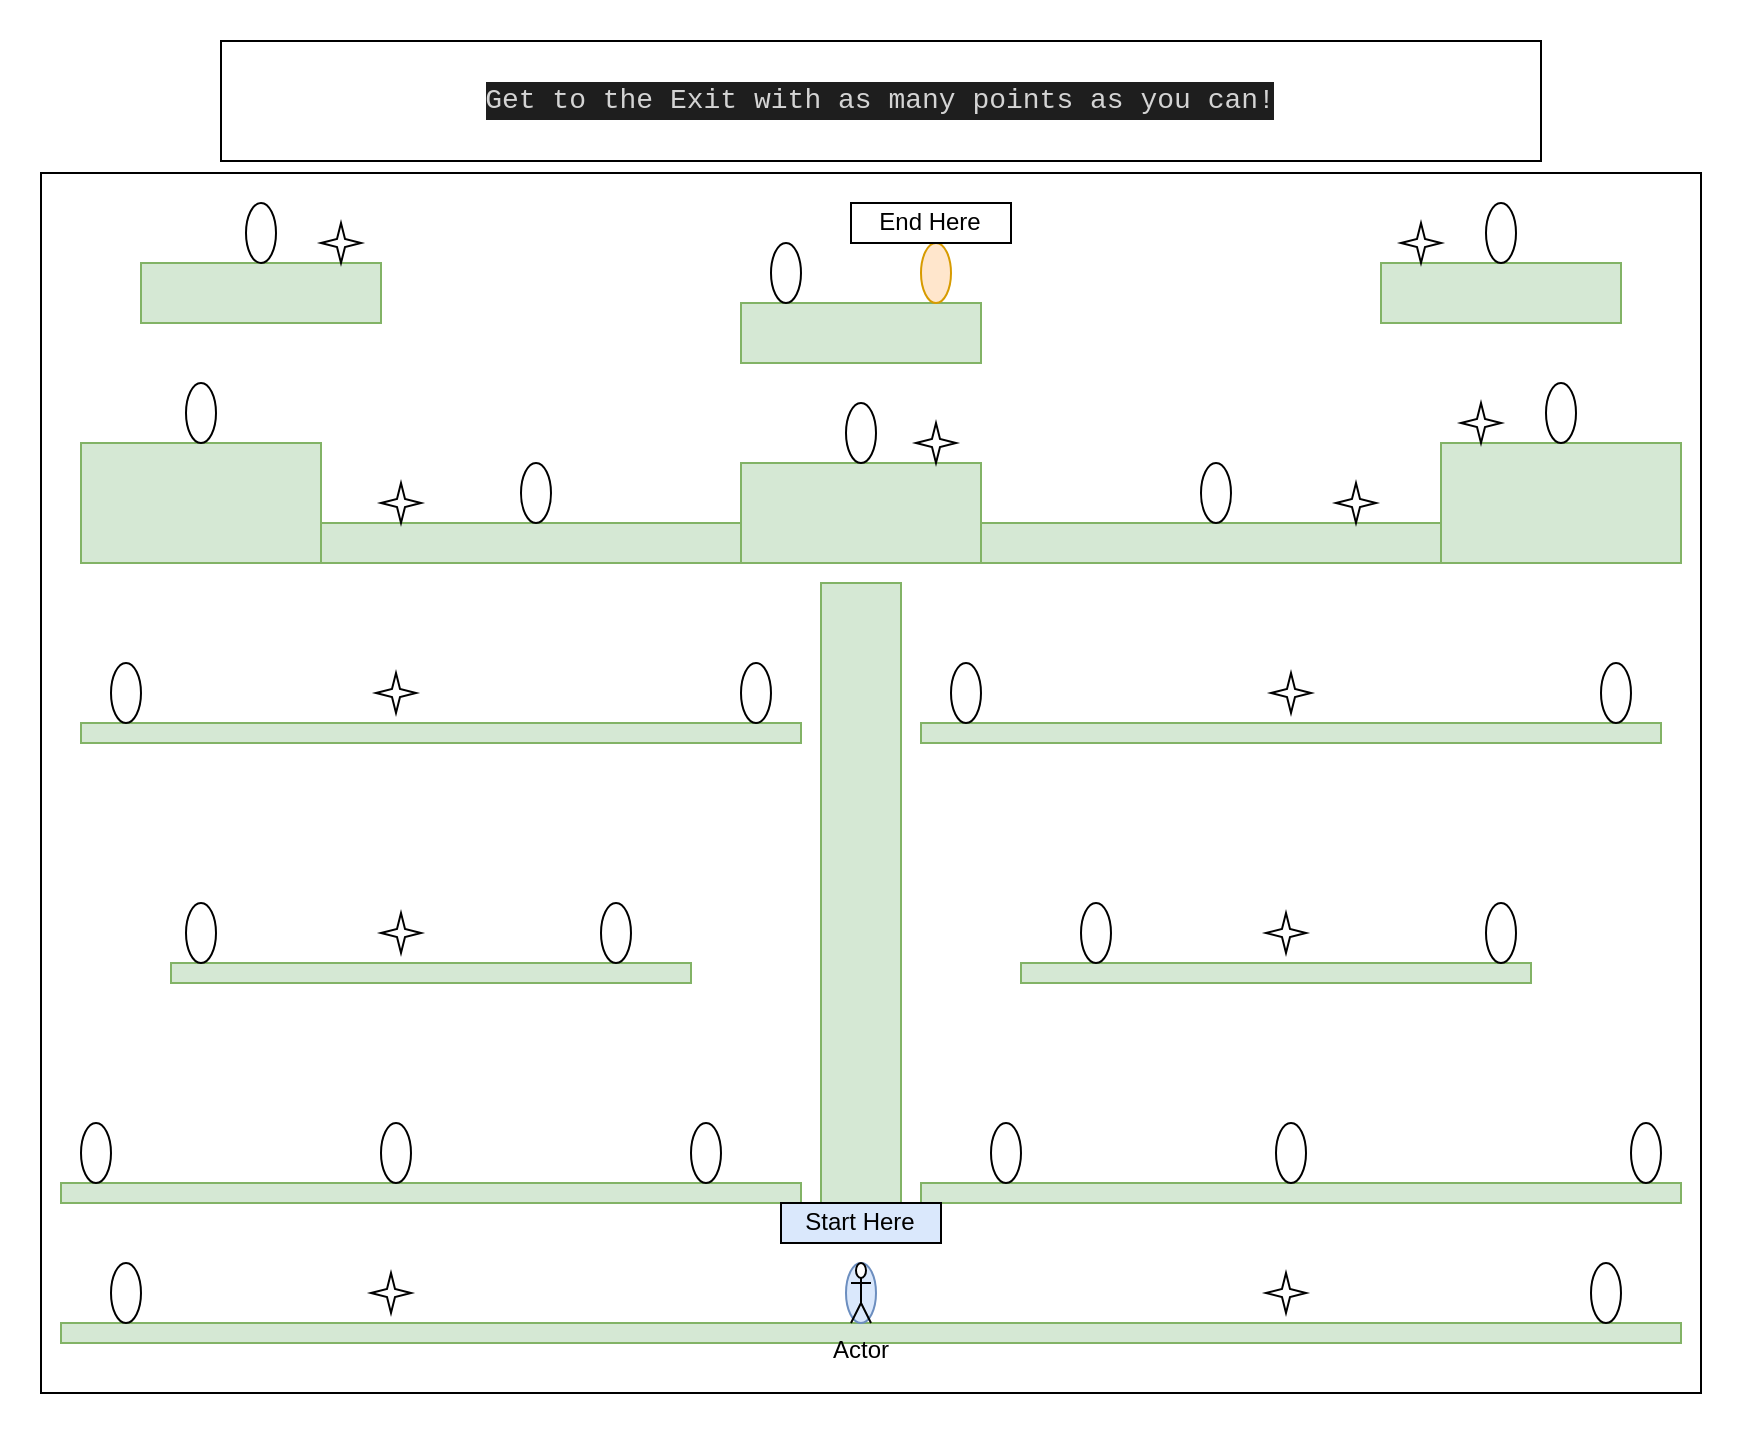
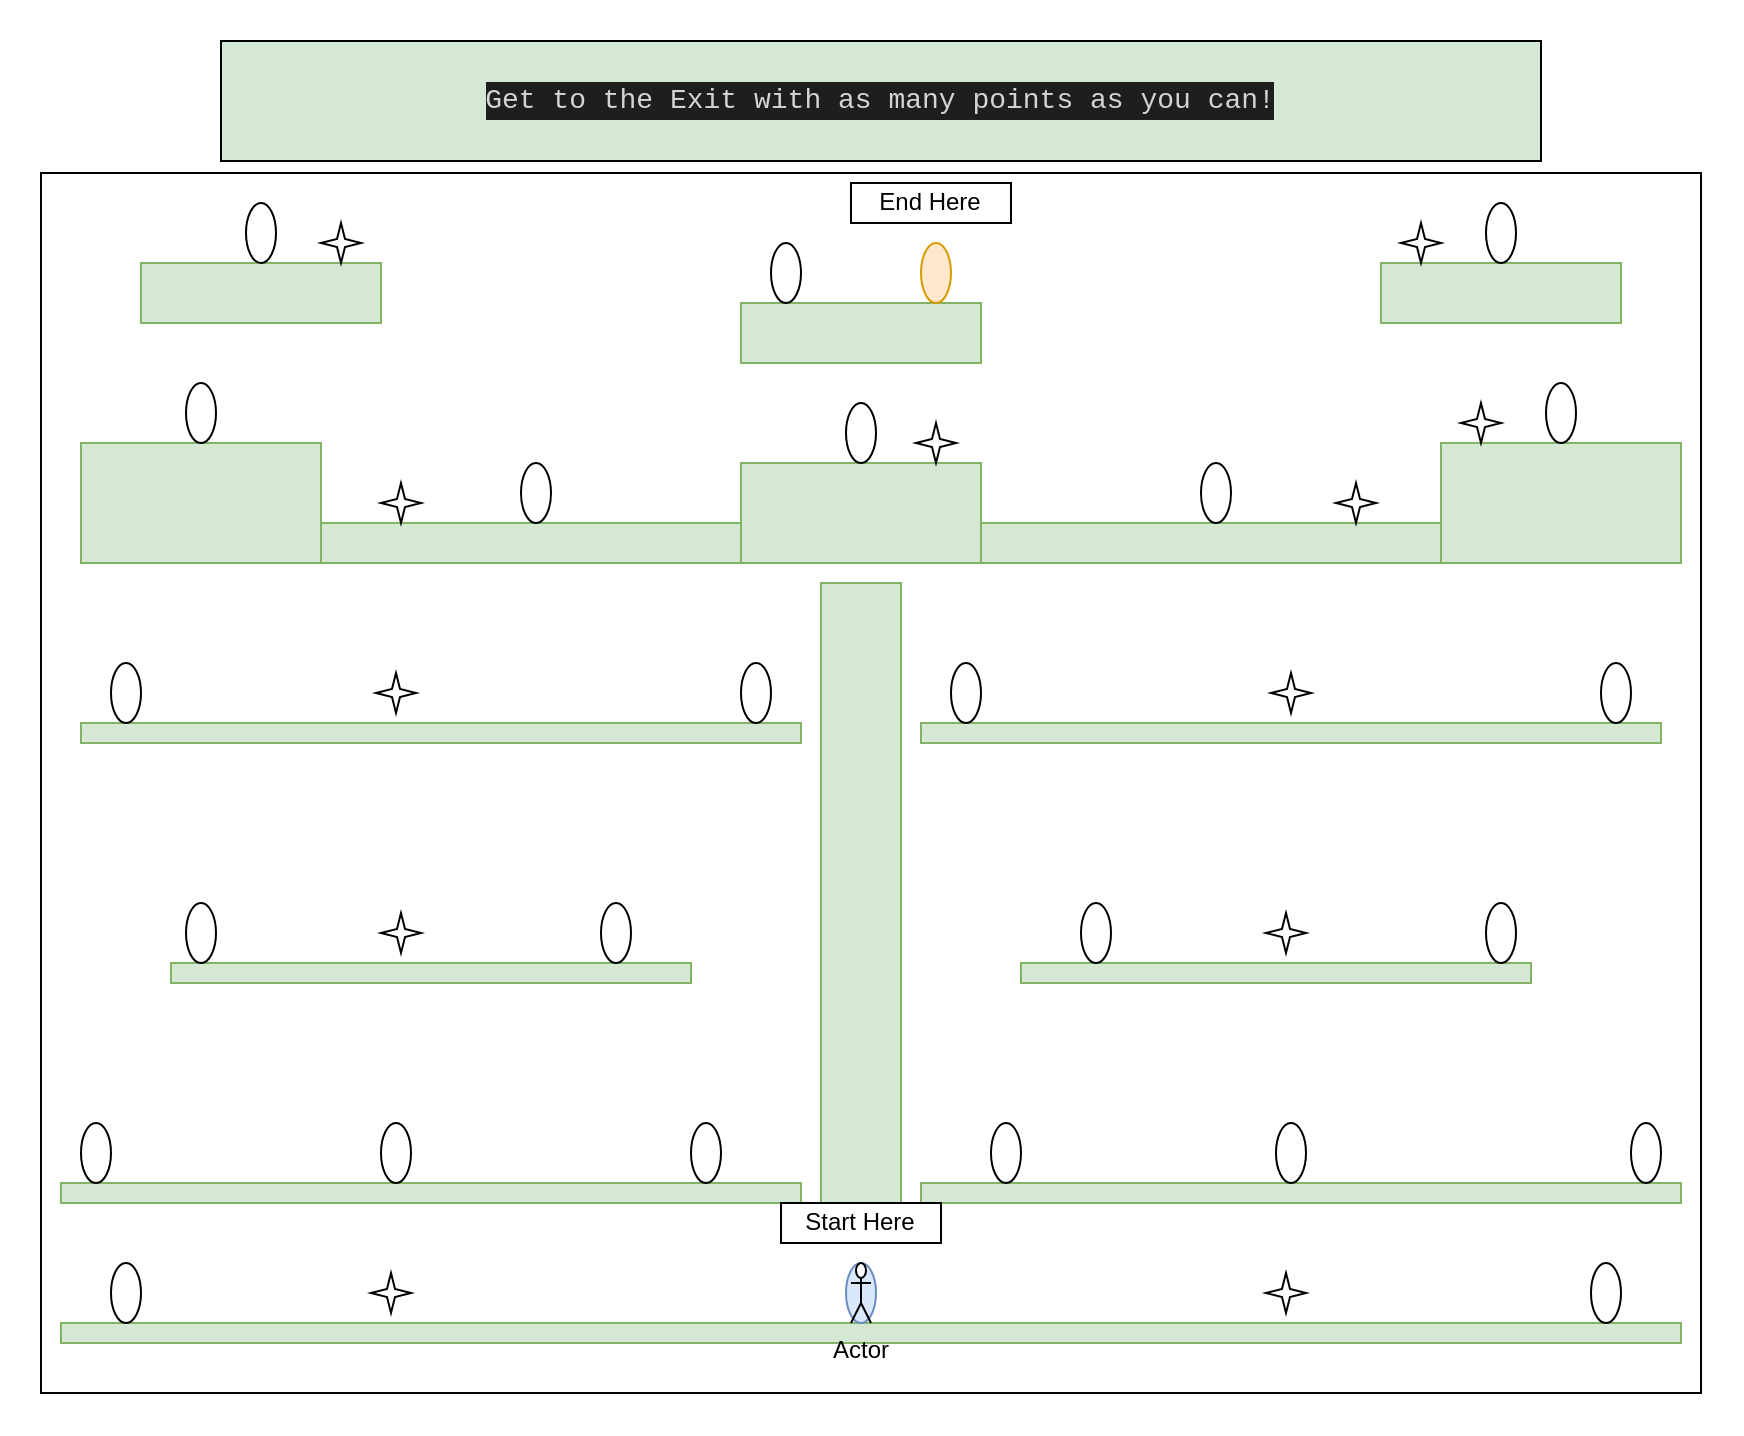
(881, 101) -> (881, 101)
(931, 223) -> (931, 203)
(861, 1223) -> (861, 1223)
